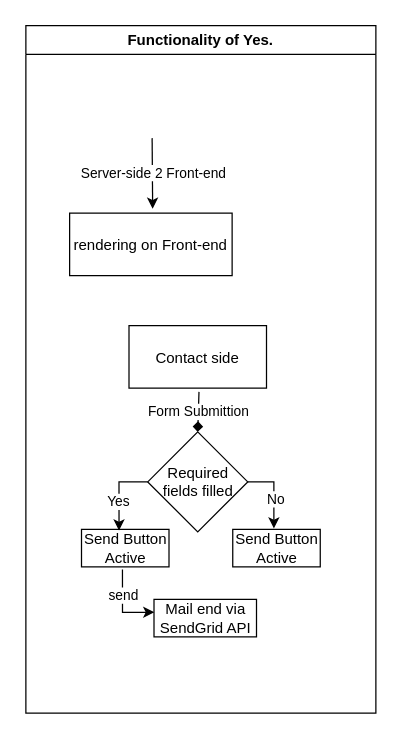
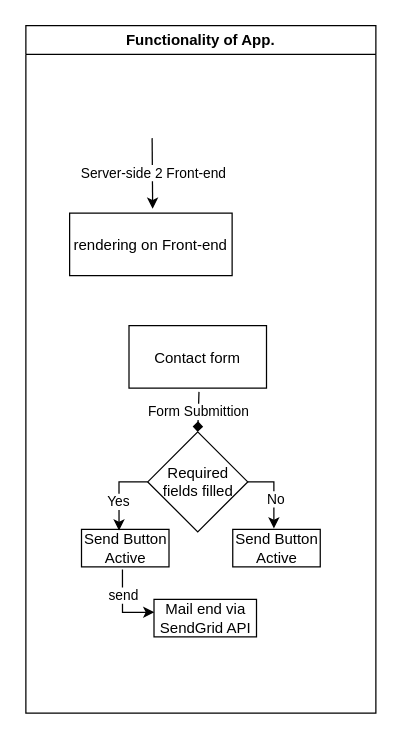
(201, 41) -> (201, 41)
(197, 358) -> (197, 358)
